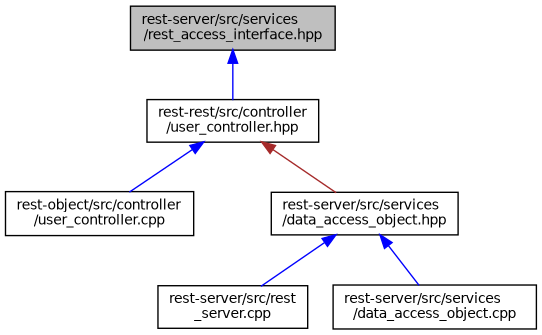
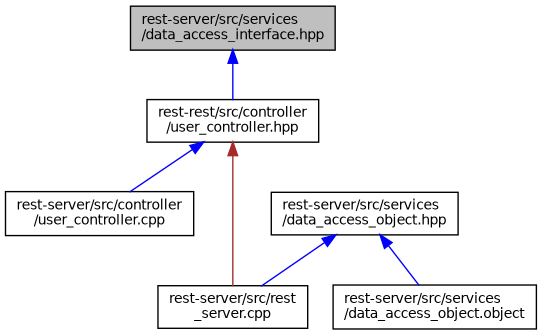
(233, 28) -> (233, 28)
(305, 171) -> (233, 221)
(100, 214) -> (100, 214)
(435, 307) -> (435, 307)
